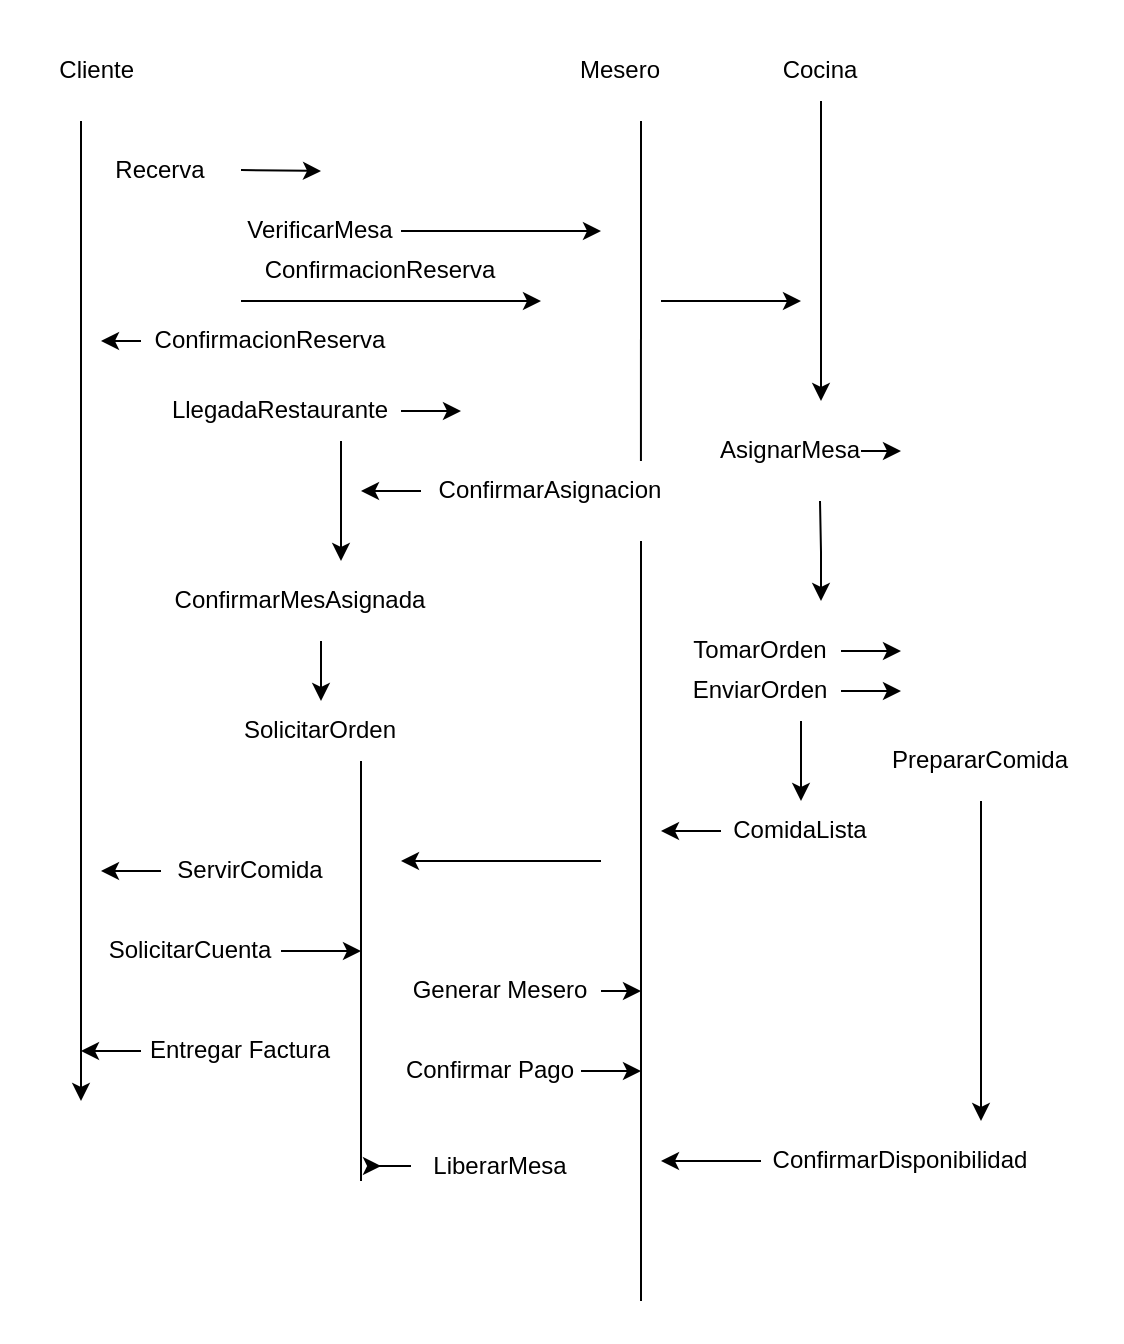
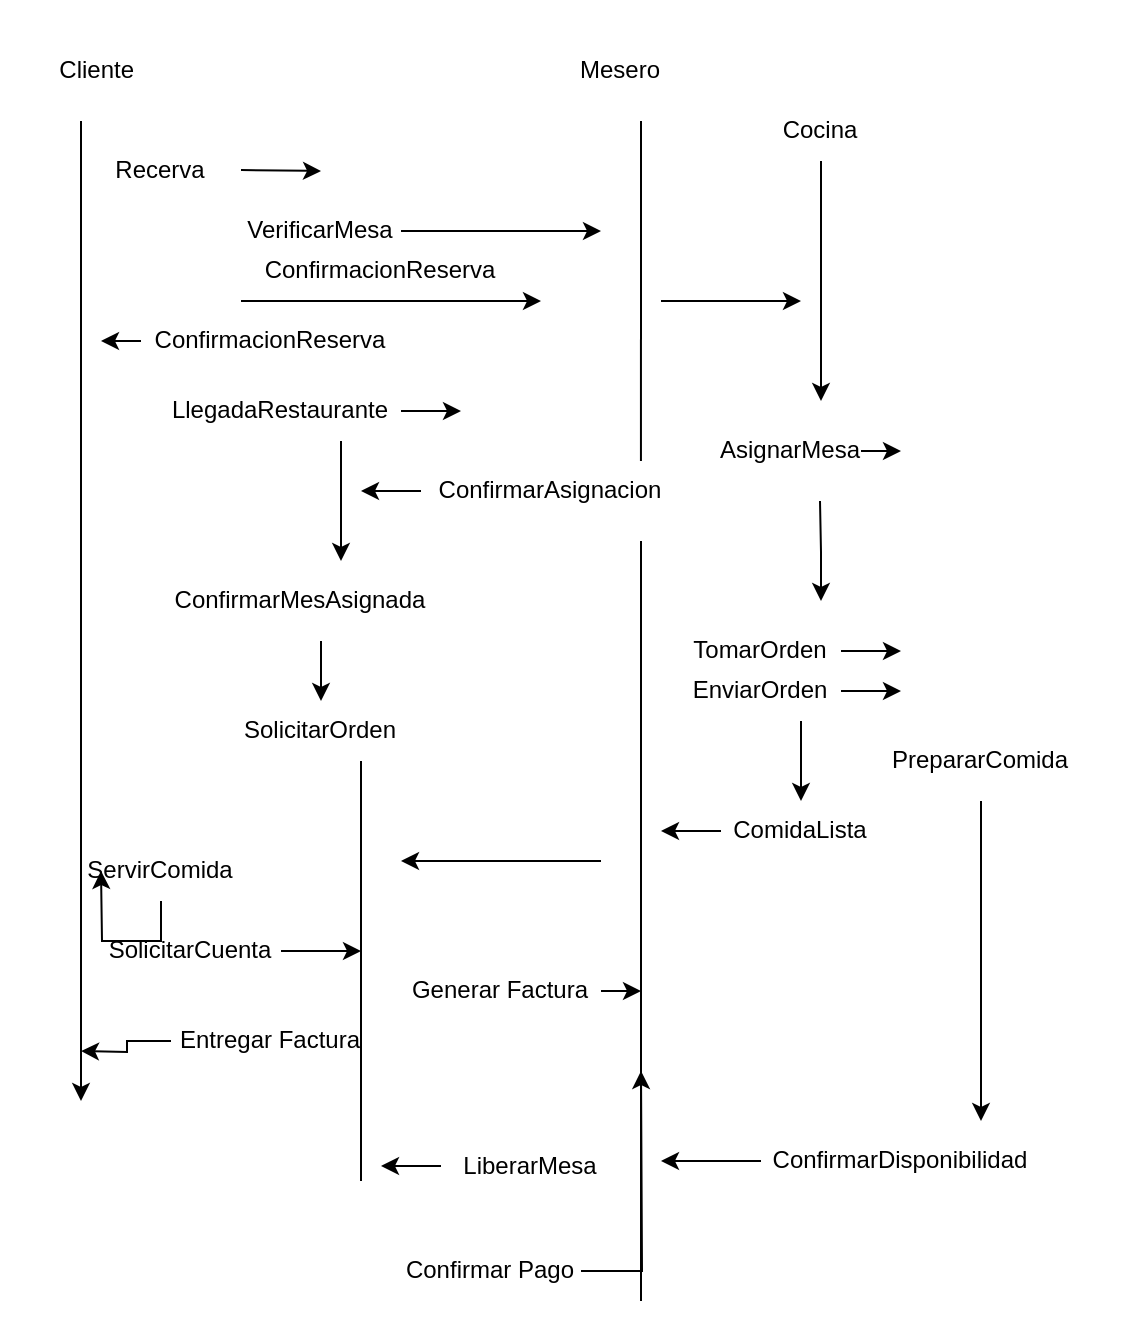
(821, 71) -> (821, 131)
(251, 871) -> (161, 871)
(501, 991) -> (501, 991)
(241, 1051) -> (271, 1041)
(491, 1071) -> (491, 1271)
(501, 1166) -> (531, 1166)
